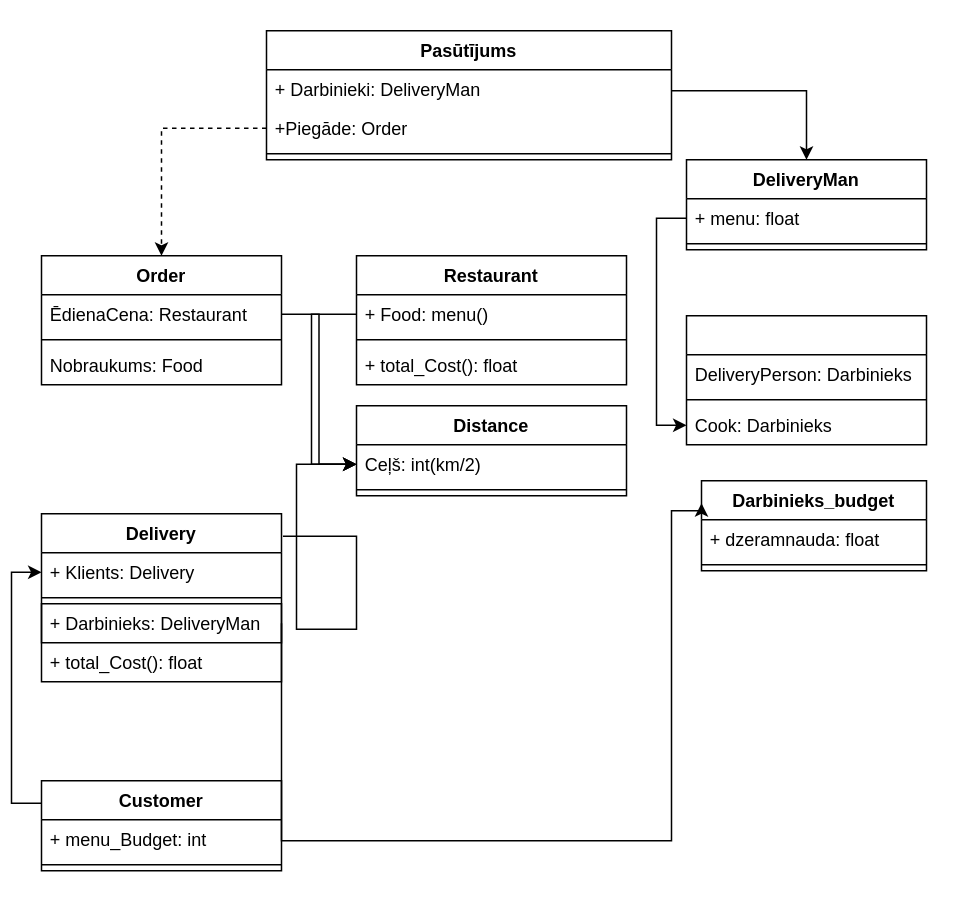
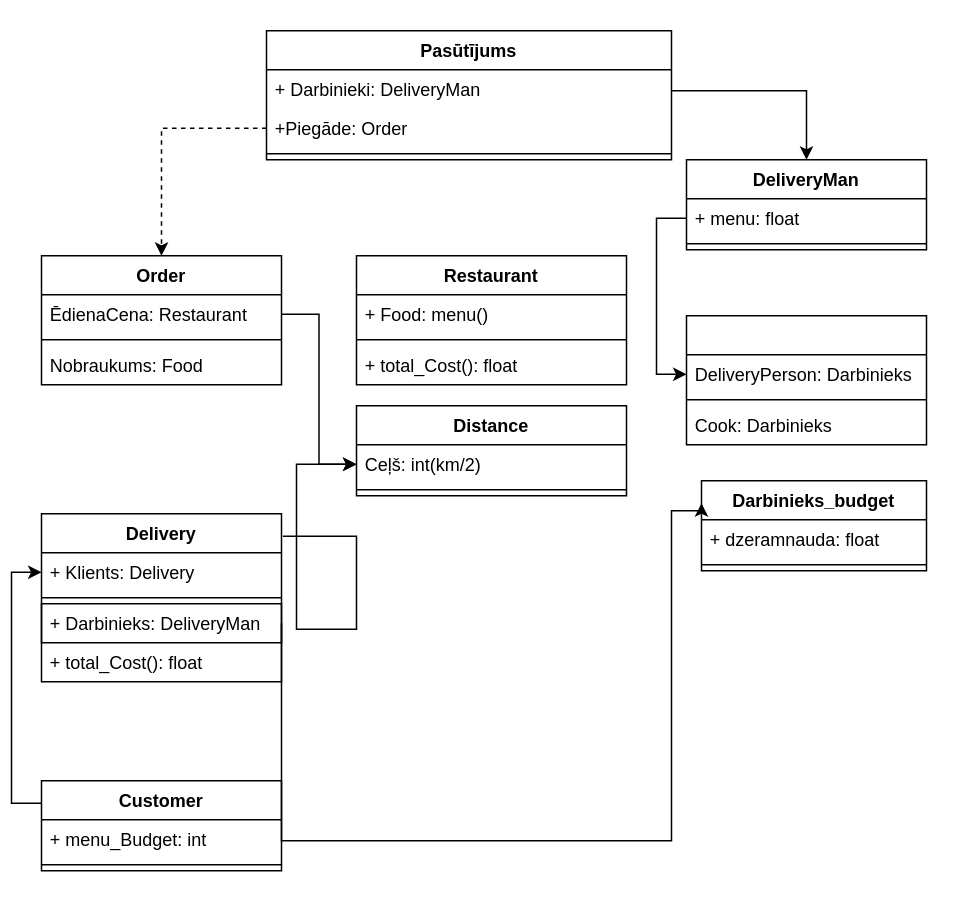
none -> (667, 374)
(311, 389) -> none
(656, 411) -> none
